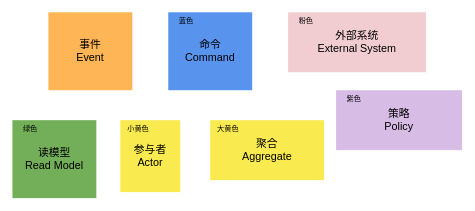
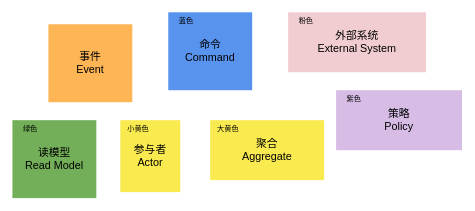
(90, 51) -> (90, 63)
